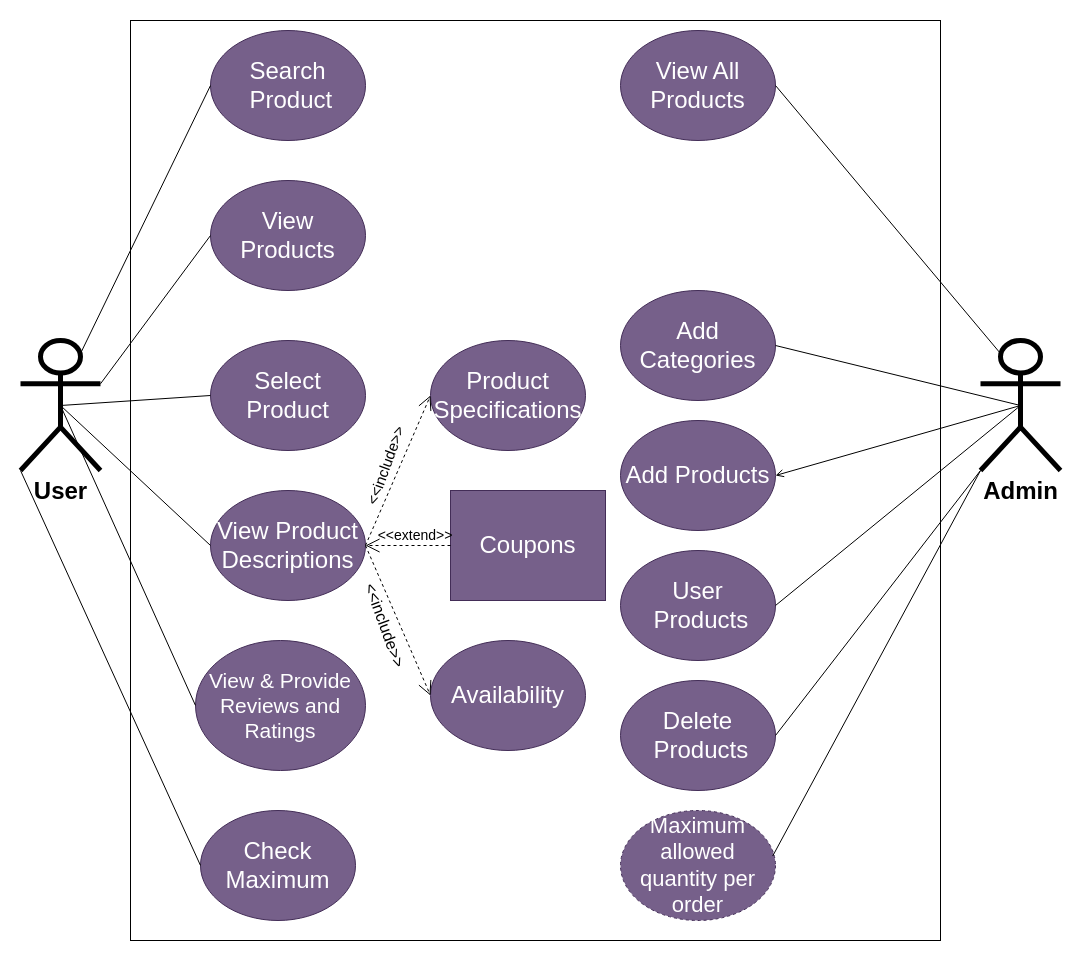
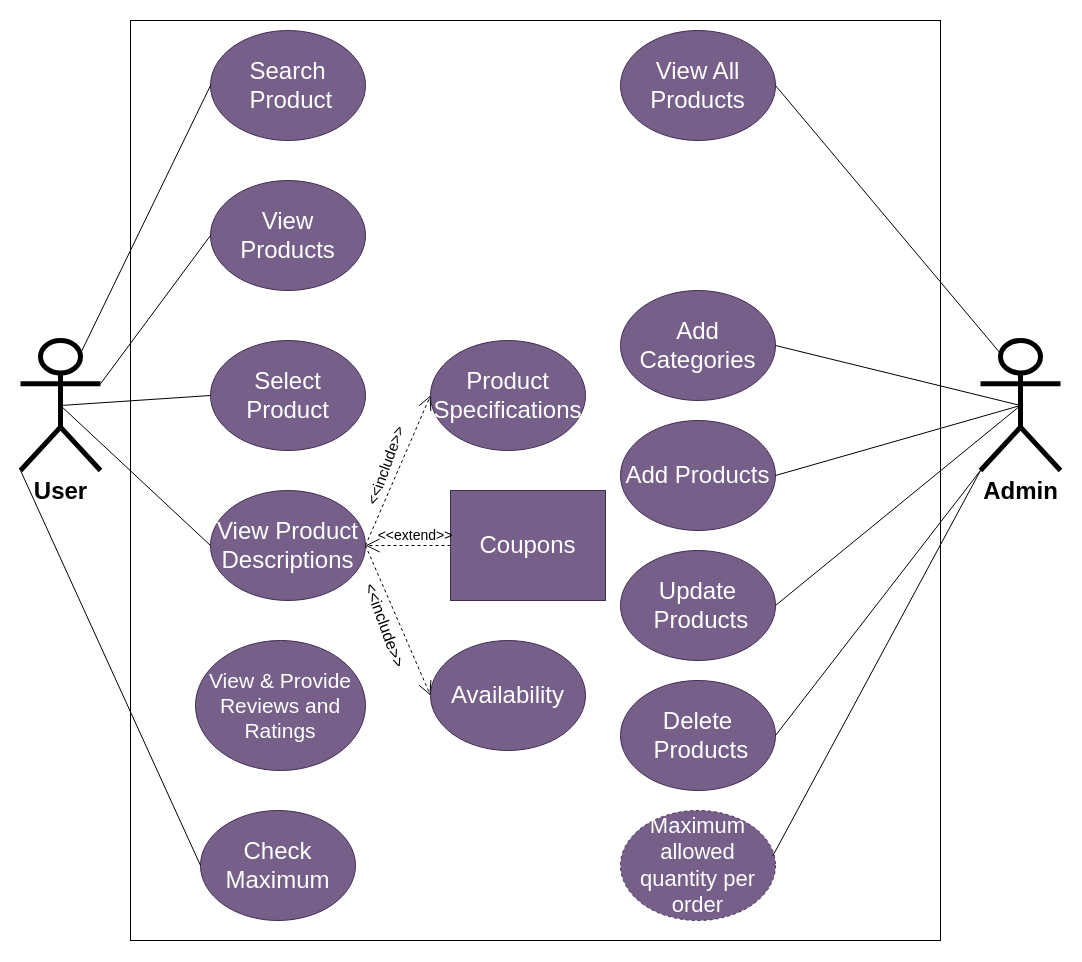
(781, 474) -> (779, 474)
(139, 579) -> none
(698, 606) -> (698, 606)
